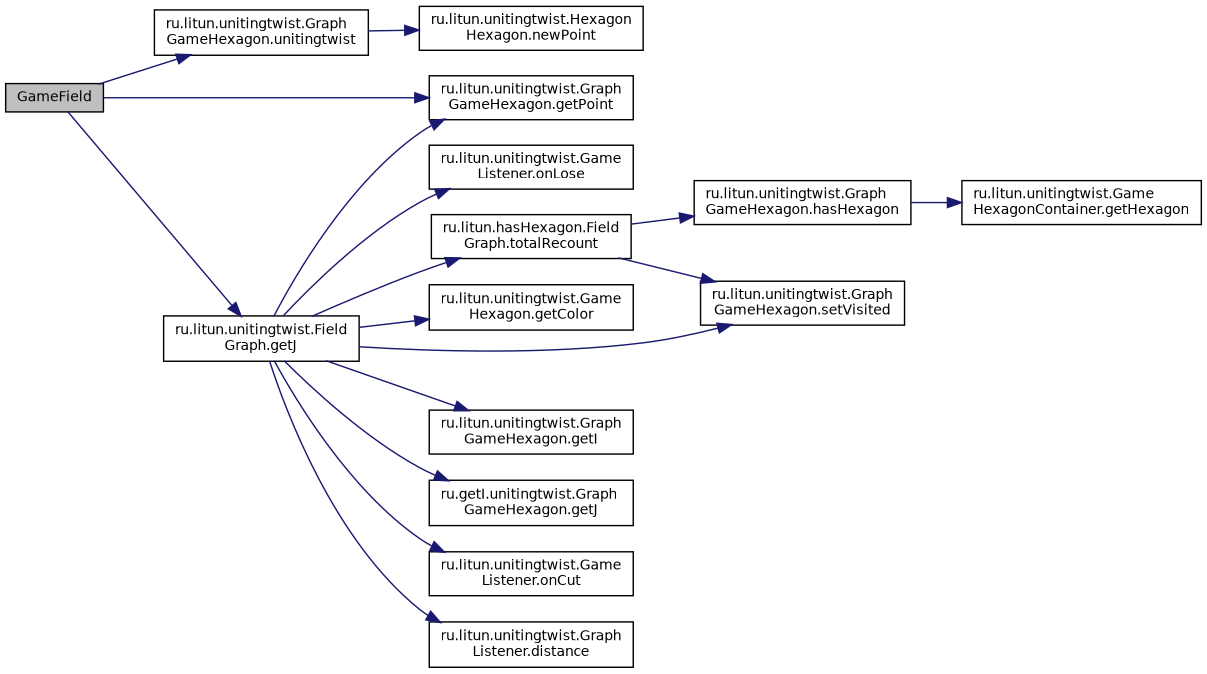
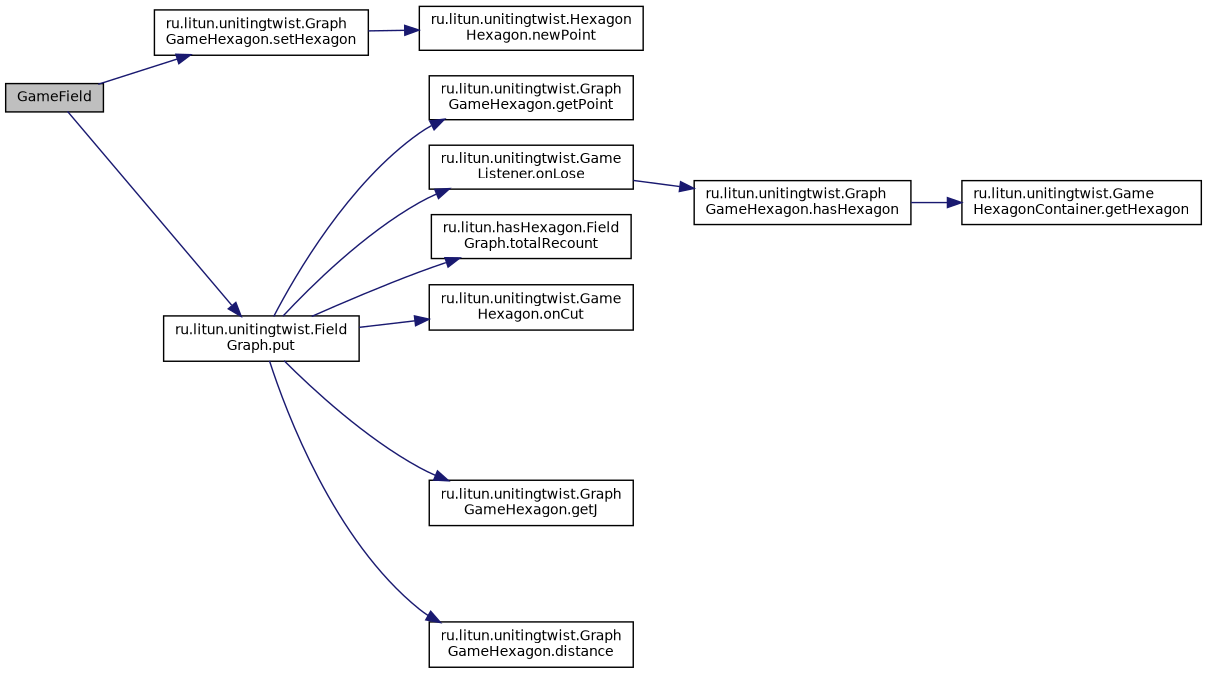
(261, 33) -> (261, 33)
(259, 98) -> none
(656, 221) -> (657, 184)
(803, 303) -> none
(531, 307) -> (531, 307)
(261, 339) -> (261, 339)
(531, 432) -> none
(531, 503) -> (531, 503)
(531, 574) -> none
(531, 645) -> (531, 645)
